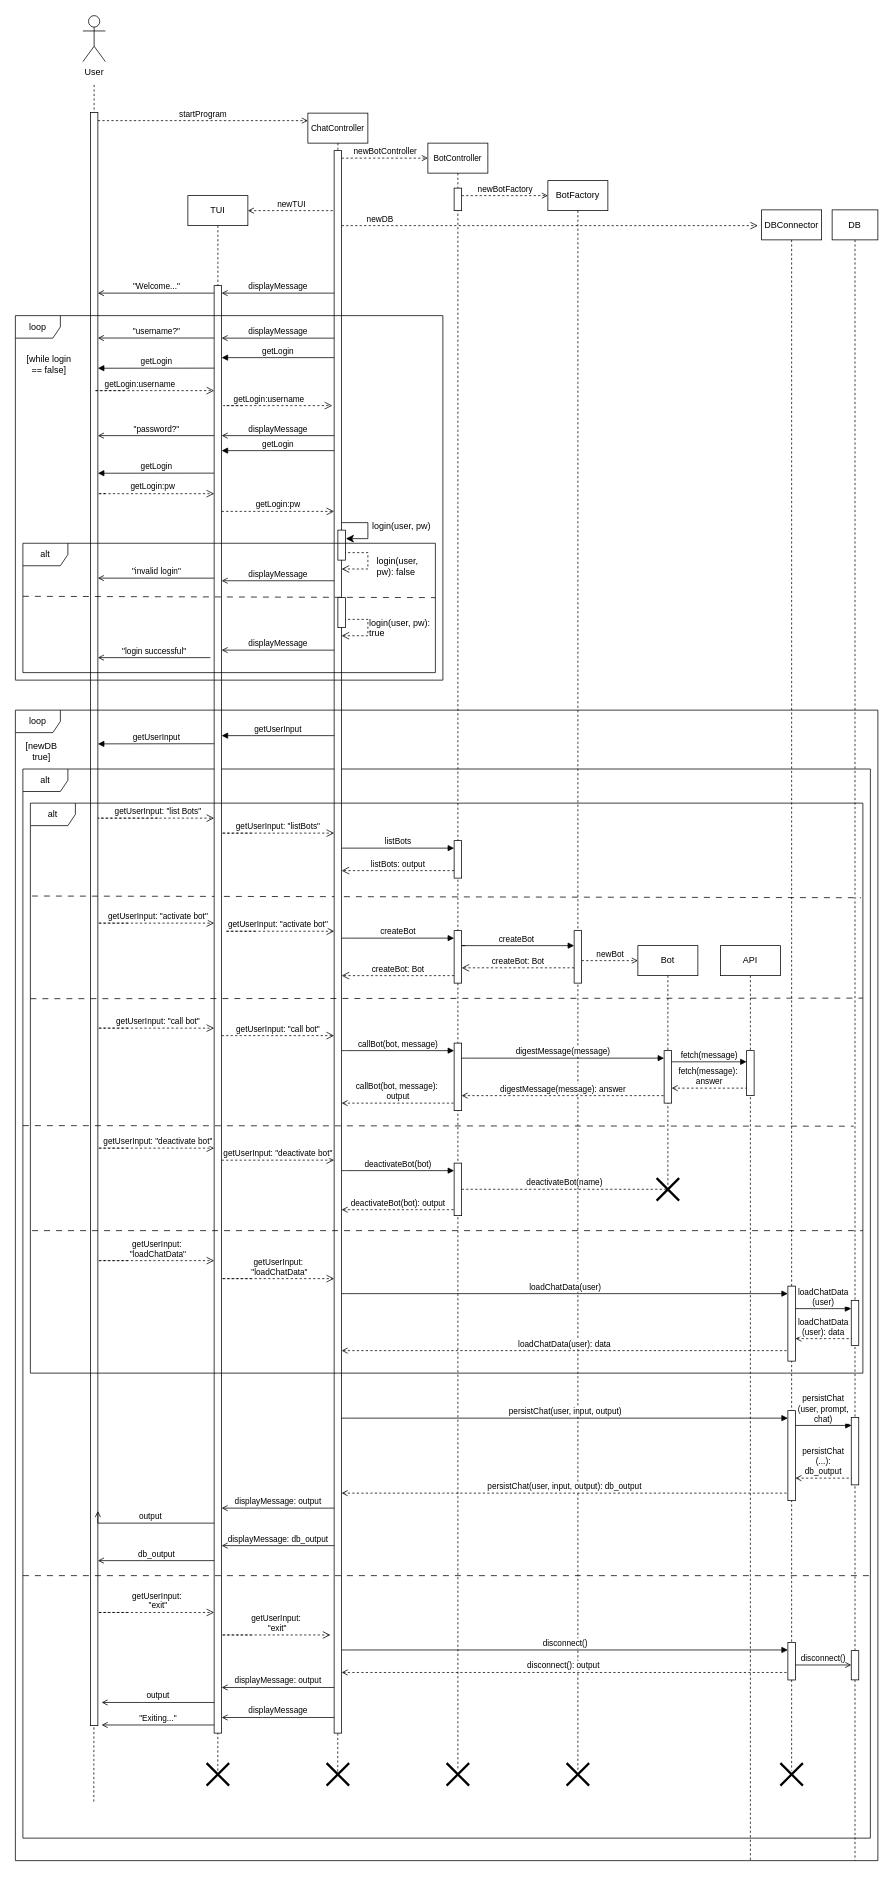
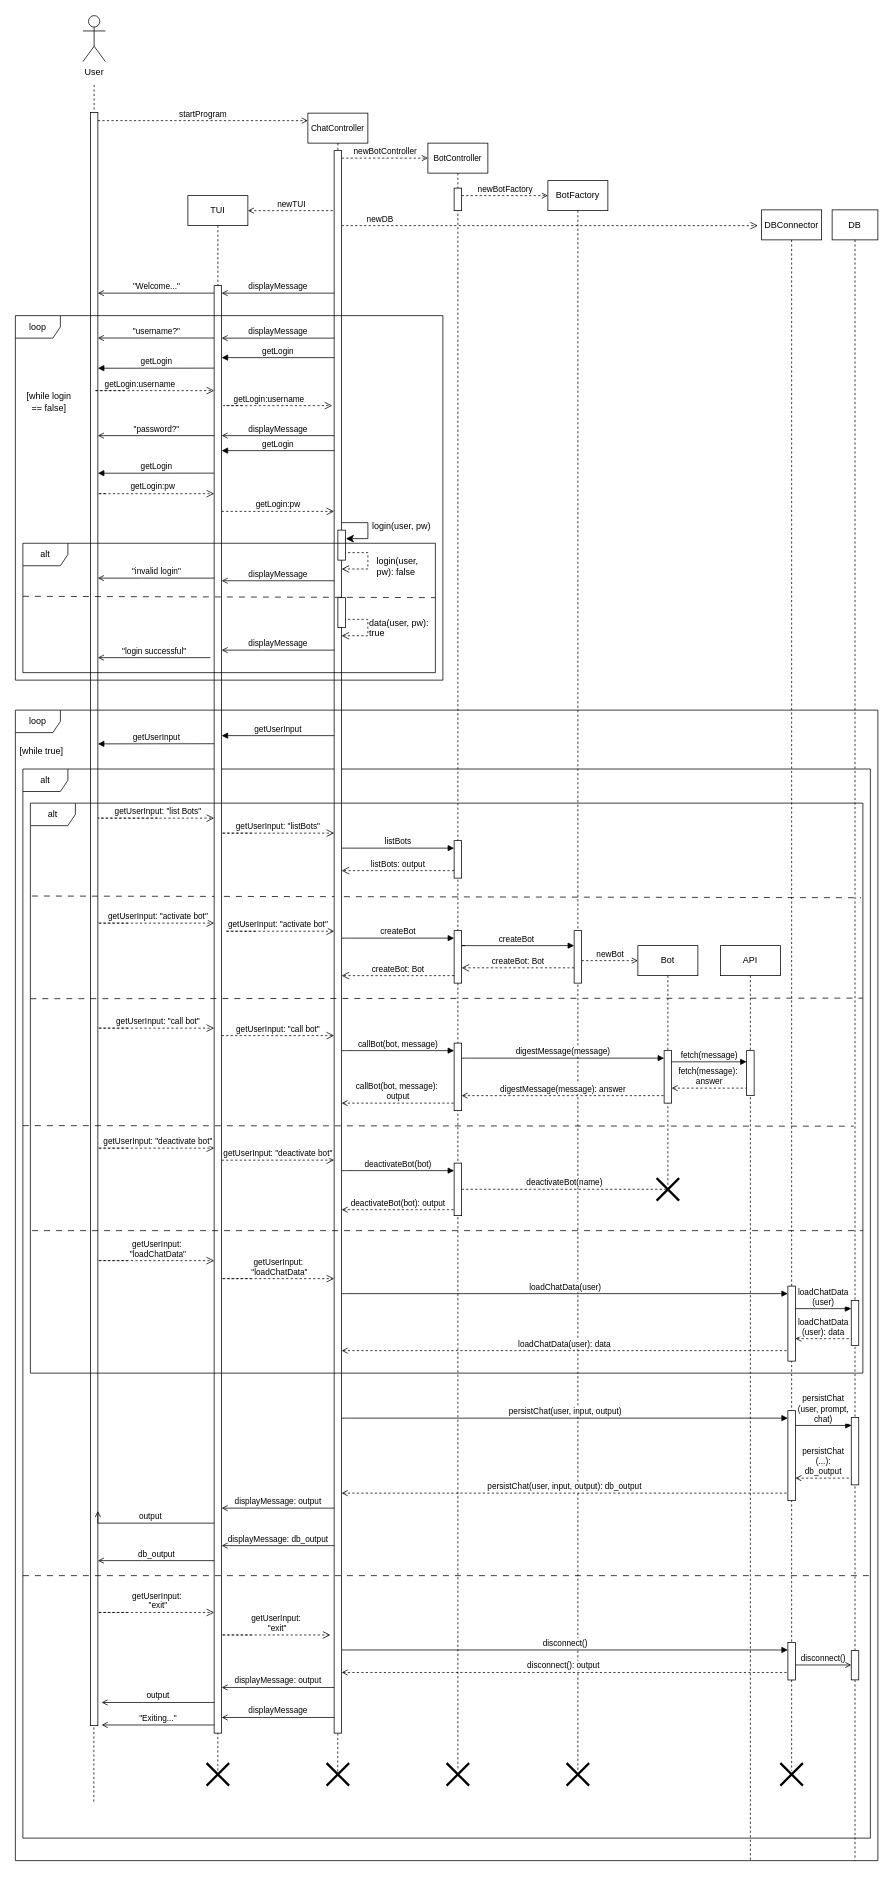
(49, 364) -> (49, 402)
(404, 628) -> (404, 628)
(42, 751) -> (42, 751)
